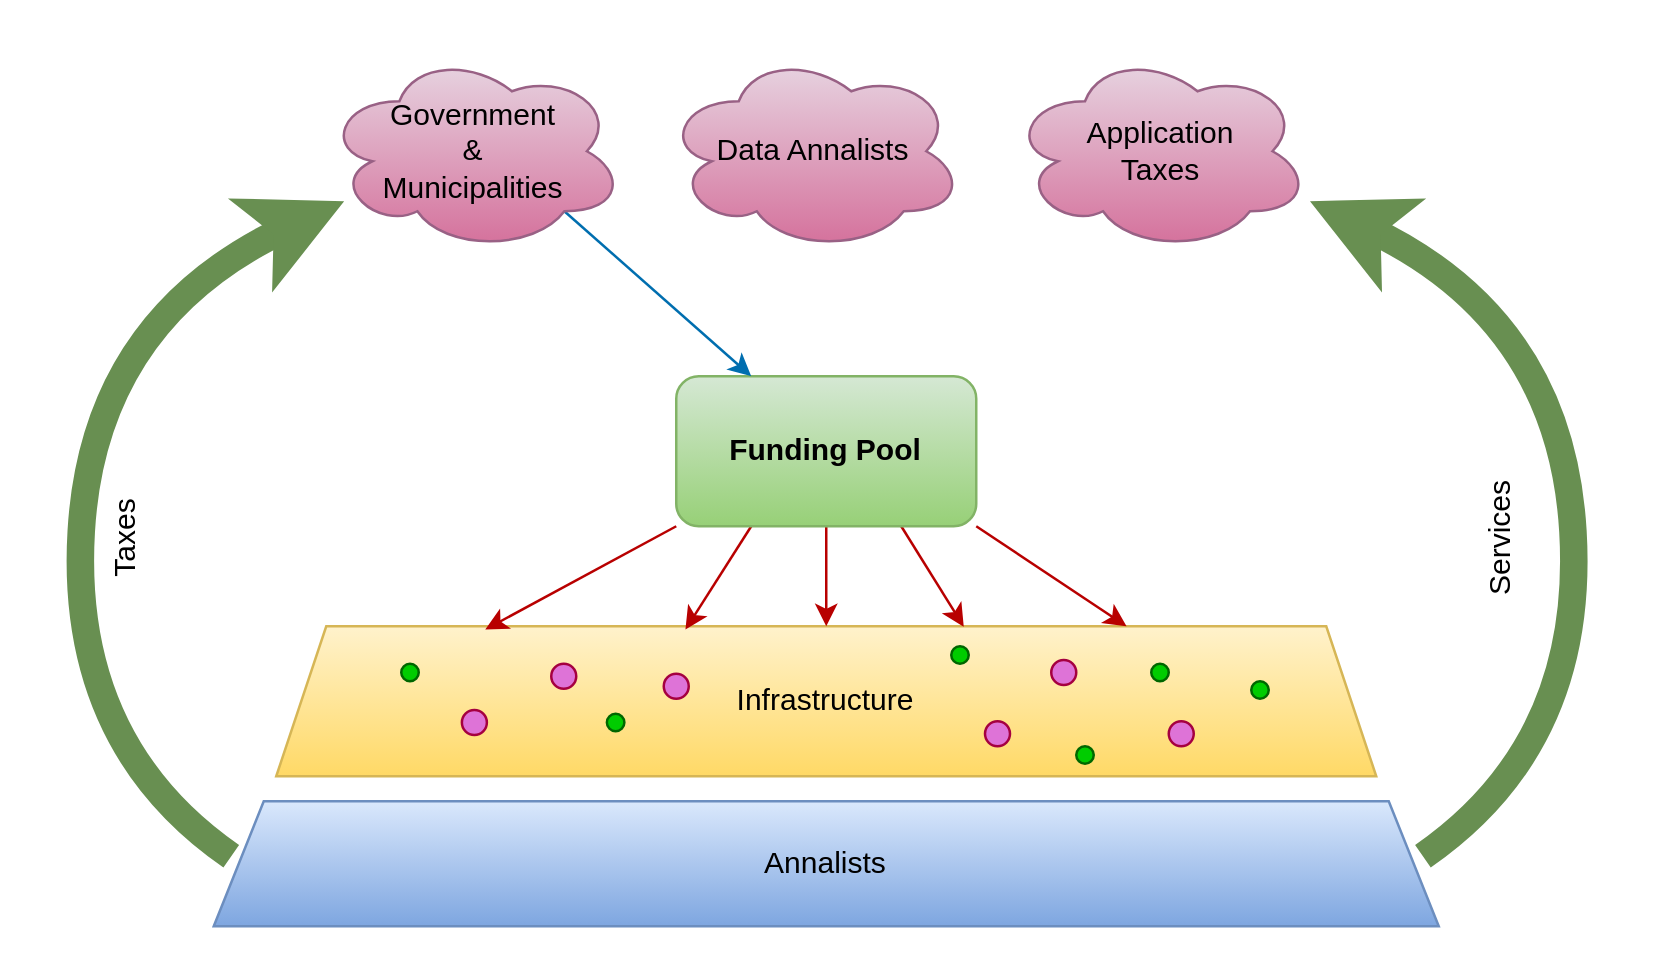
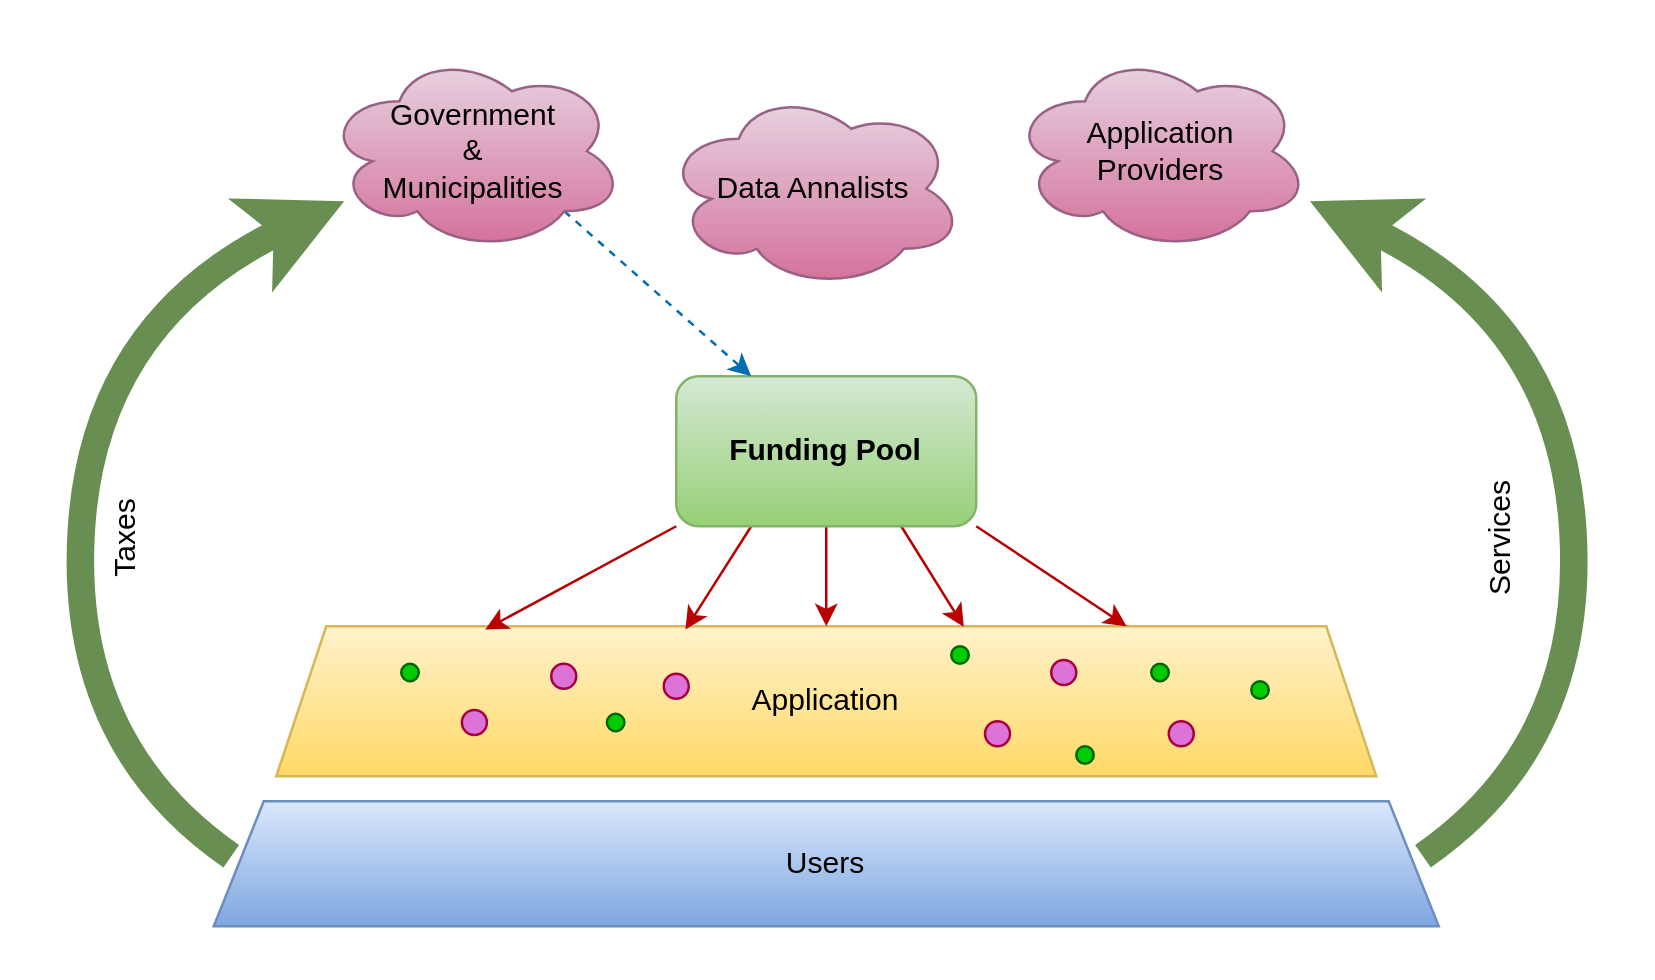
(814, 151) -> (814, 189)
(1161, 151) -> (1161, 151)
(651, 287) -> (651, 287)
(826, 701) -> (826, 701)
(826, 864) -> (826, 864)
